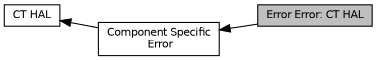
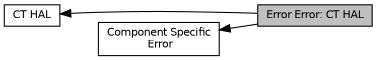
(84, 25) -> (164, 11)
